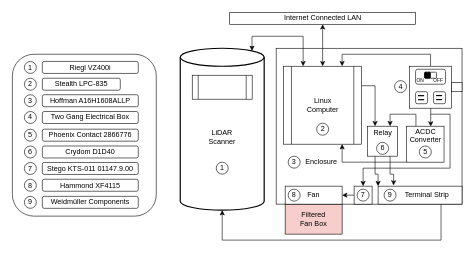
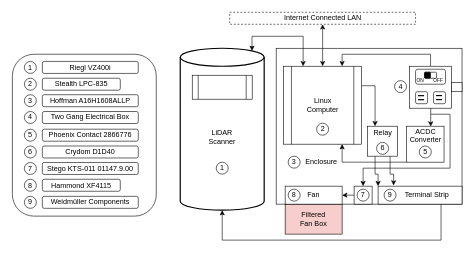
(323, 18) -> (323, 18)
(390, 116) -> none
(90, 185) -> (81, 185)
